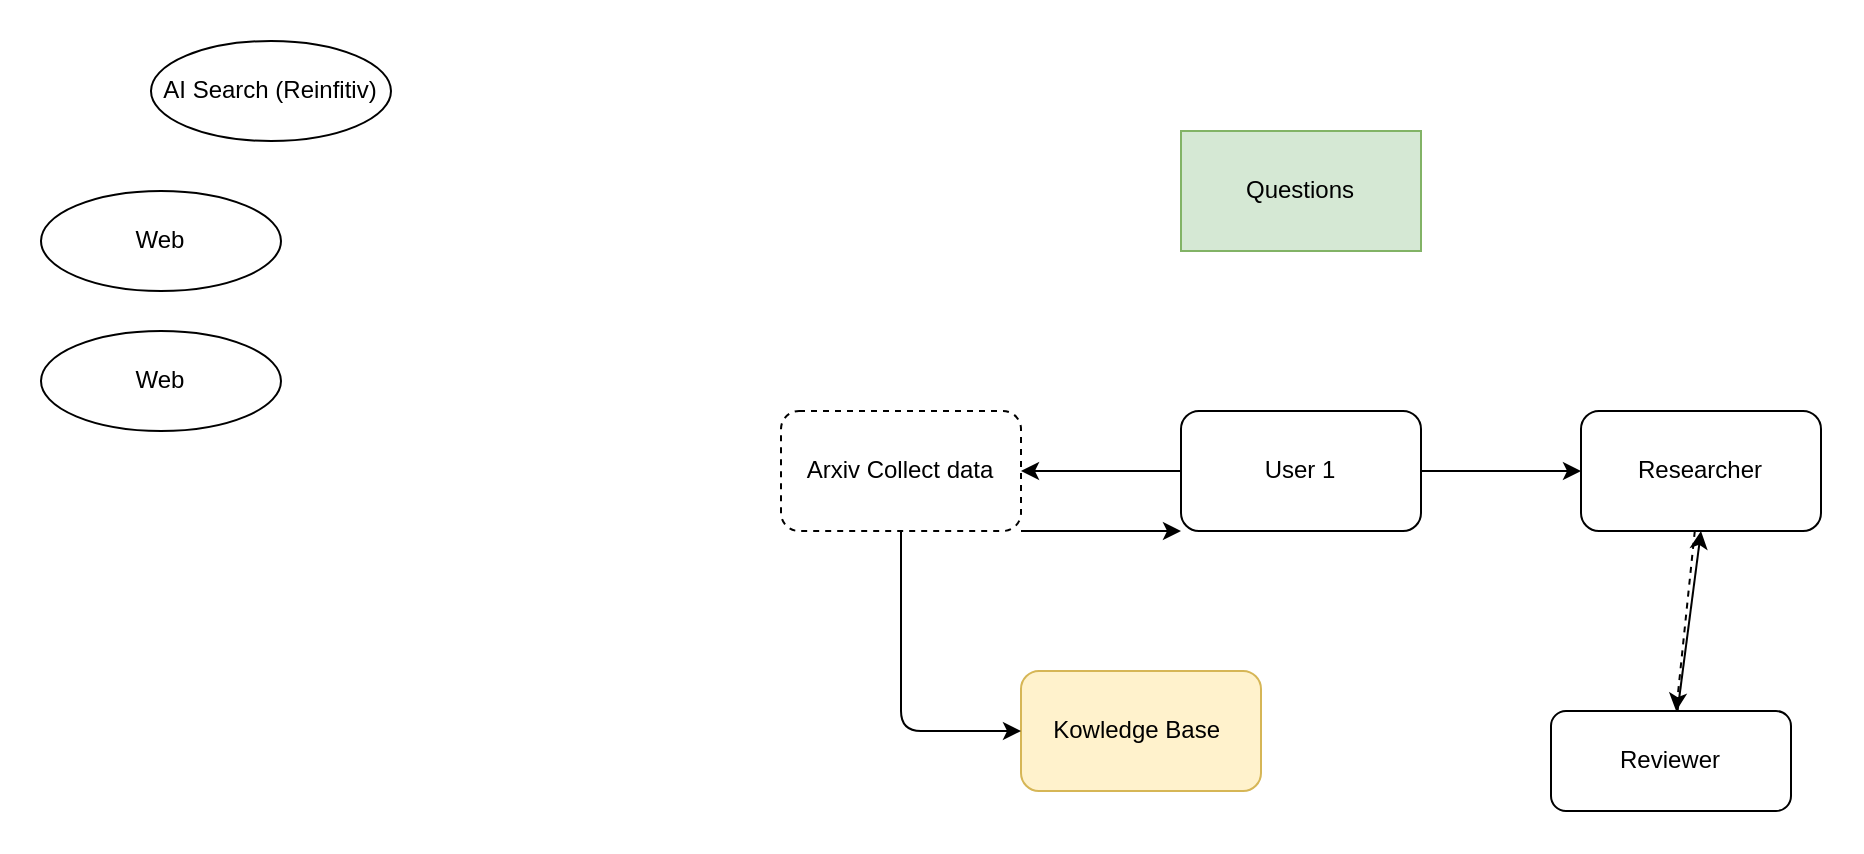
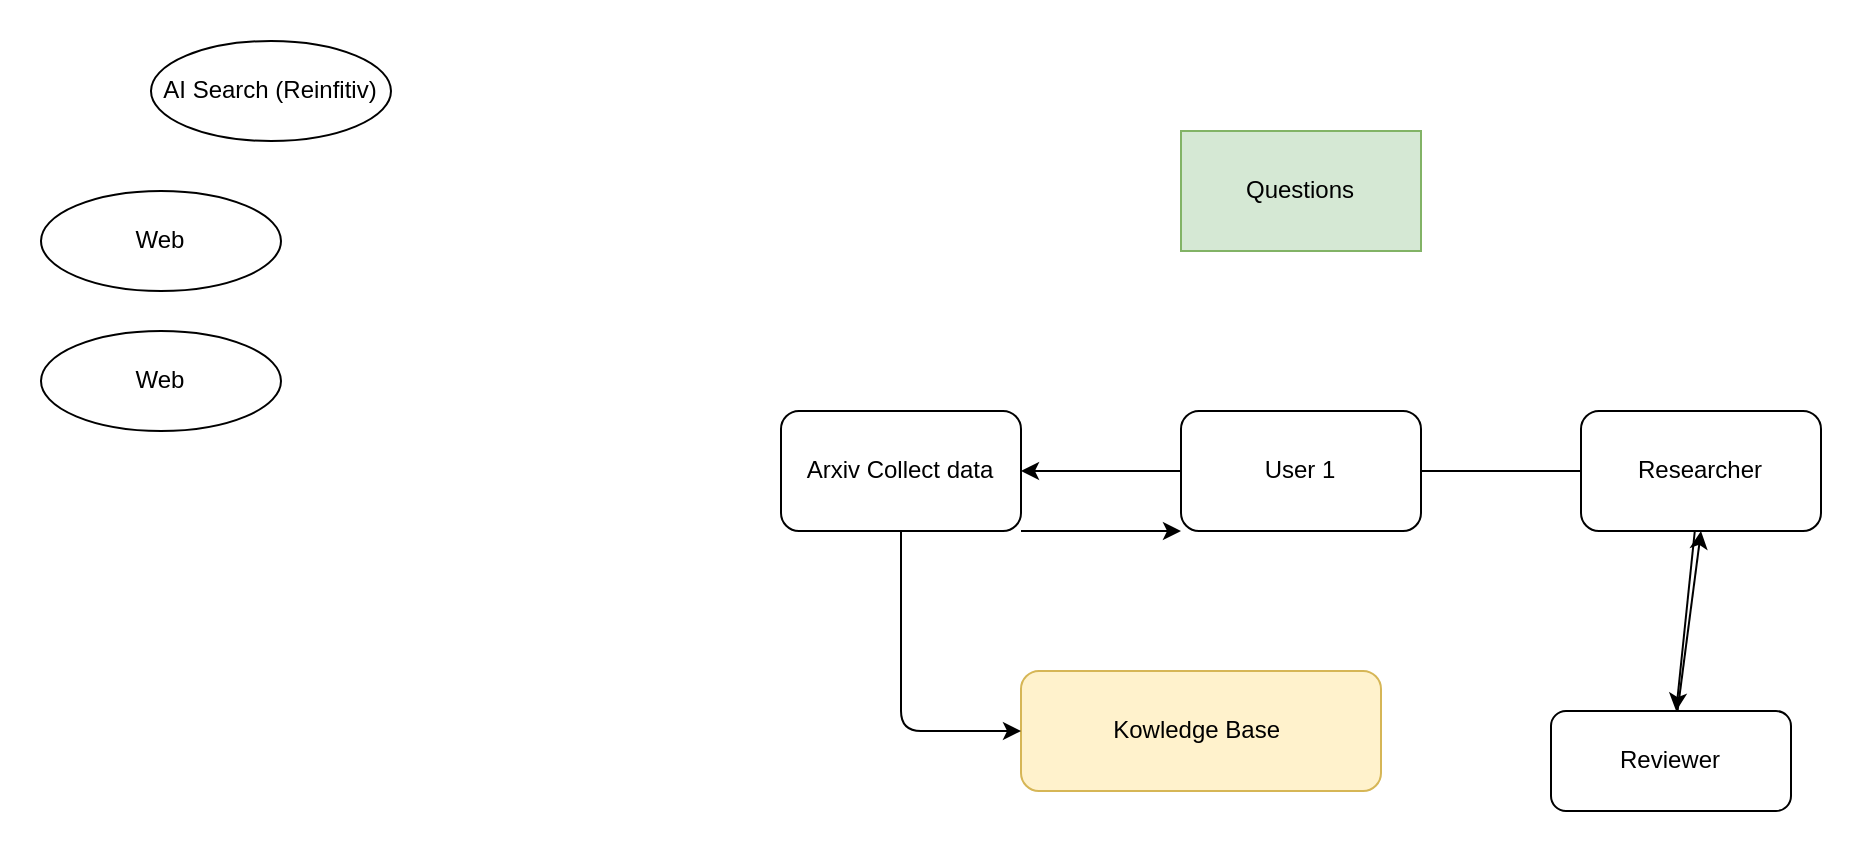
(901, 471) -> (901, 471)
(1566, 471) -> (1571, 471)
(1690, 579) -> (1690, 579)
(1141, 731) -> (1201, 731)
